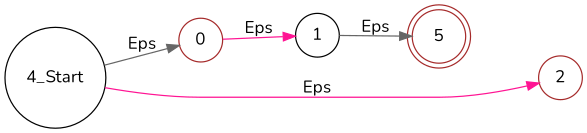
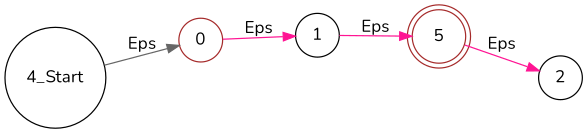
(369, 36) -> (369, 36)
(560, 78) -> (560, 78)
(316, 97) -> (496, 56)
